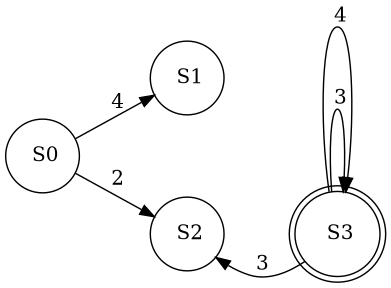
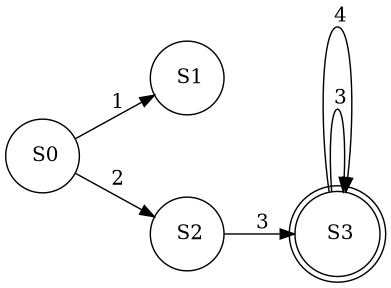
(115, 103) -> (115, 103)
(267, 277) -> (252, 234)
